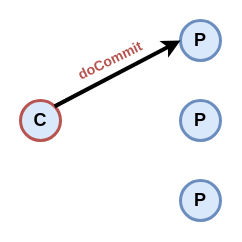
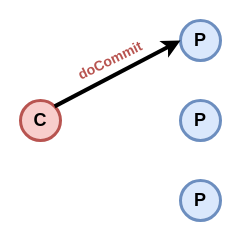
(41, 121) -> (41, 121)
